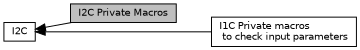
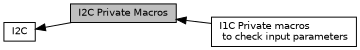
(128, 32) -> (199, 22)
